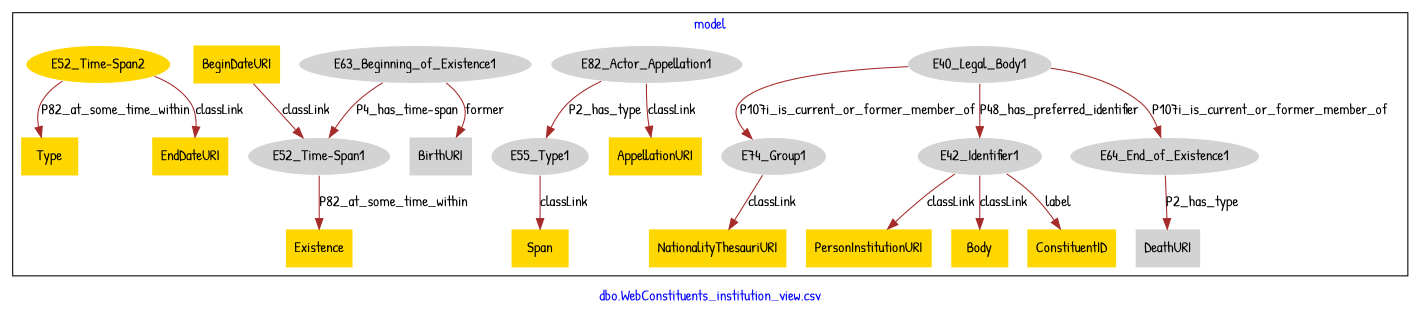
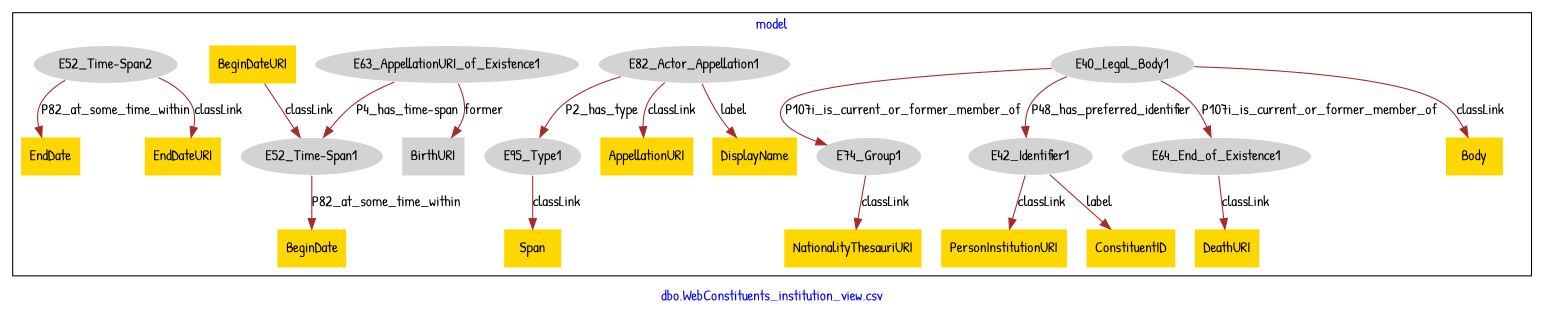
(98, 64) -> (106, 64)
(415, 64) -> (447, 64)
(50, 156) -> (51, 156)
(540, 156) -> (533, 156)
none -> (755, 156)
(980, 197) -> (1336, 76)
(1202, 202) -> (1246, 202)
(319, 248) -> (312, 248)
(1168, 248) -> (1227, 248)
